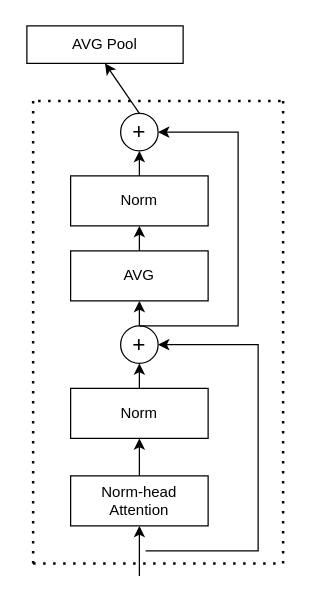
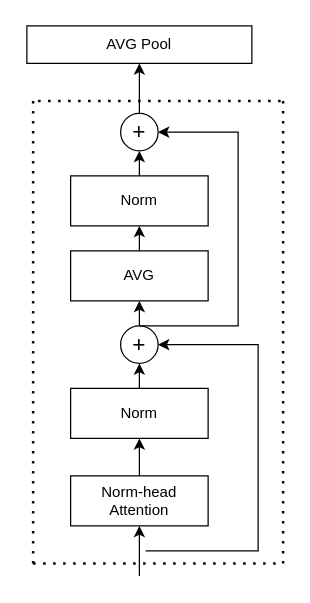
(105, 44) -> (139, 44)
